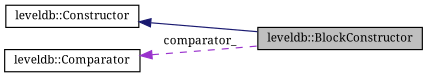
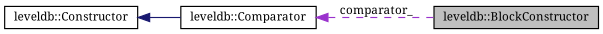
(204, 27) -> (165, 18)
